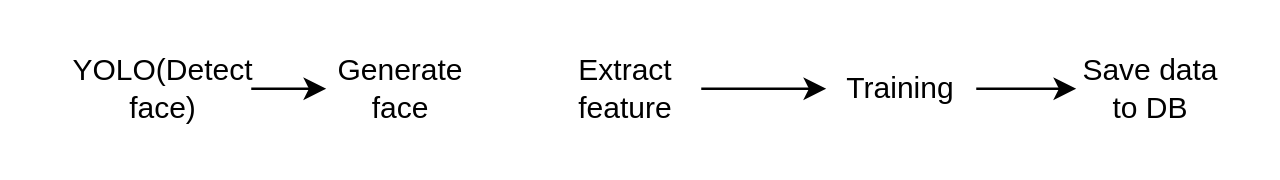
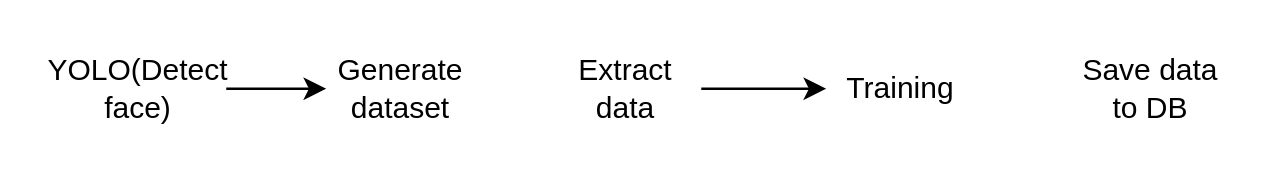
(164, 89) -> (139, 89)
(401, 89) -> (401, 89)
(626, 89) -> (626, 89)
(1018, 89) -> none
